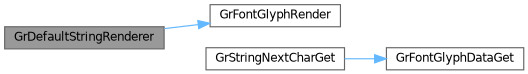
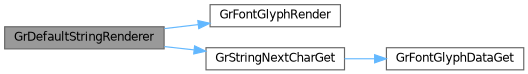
none -> (179, 48)
